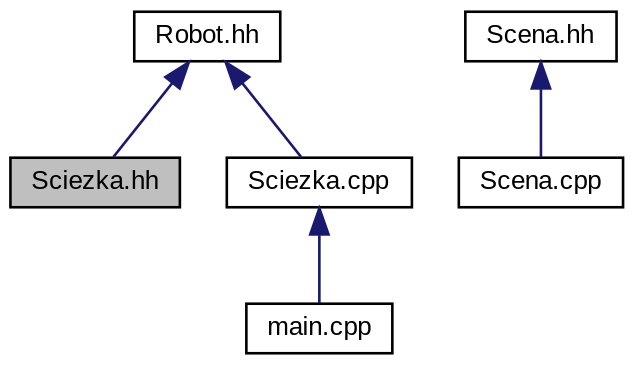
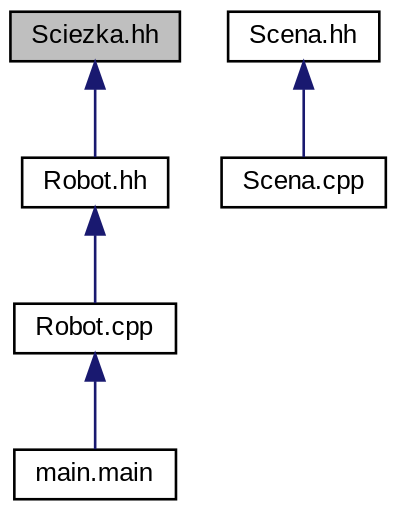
(143, 120) -> (95, 123)
(319, 182) -> (95, 328)
(319, 328) -> (95, 474)
